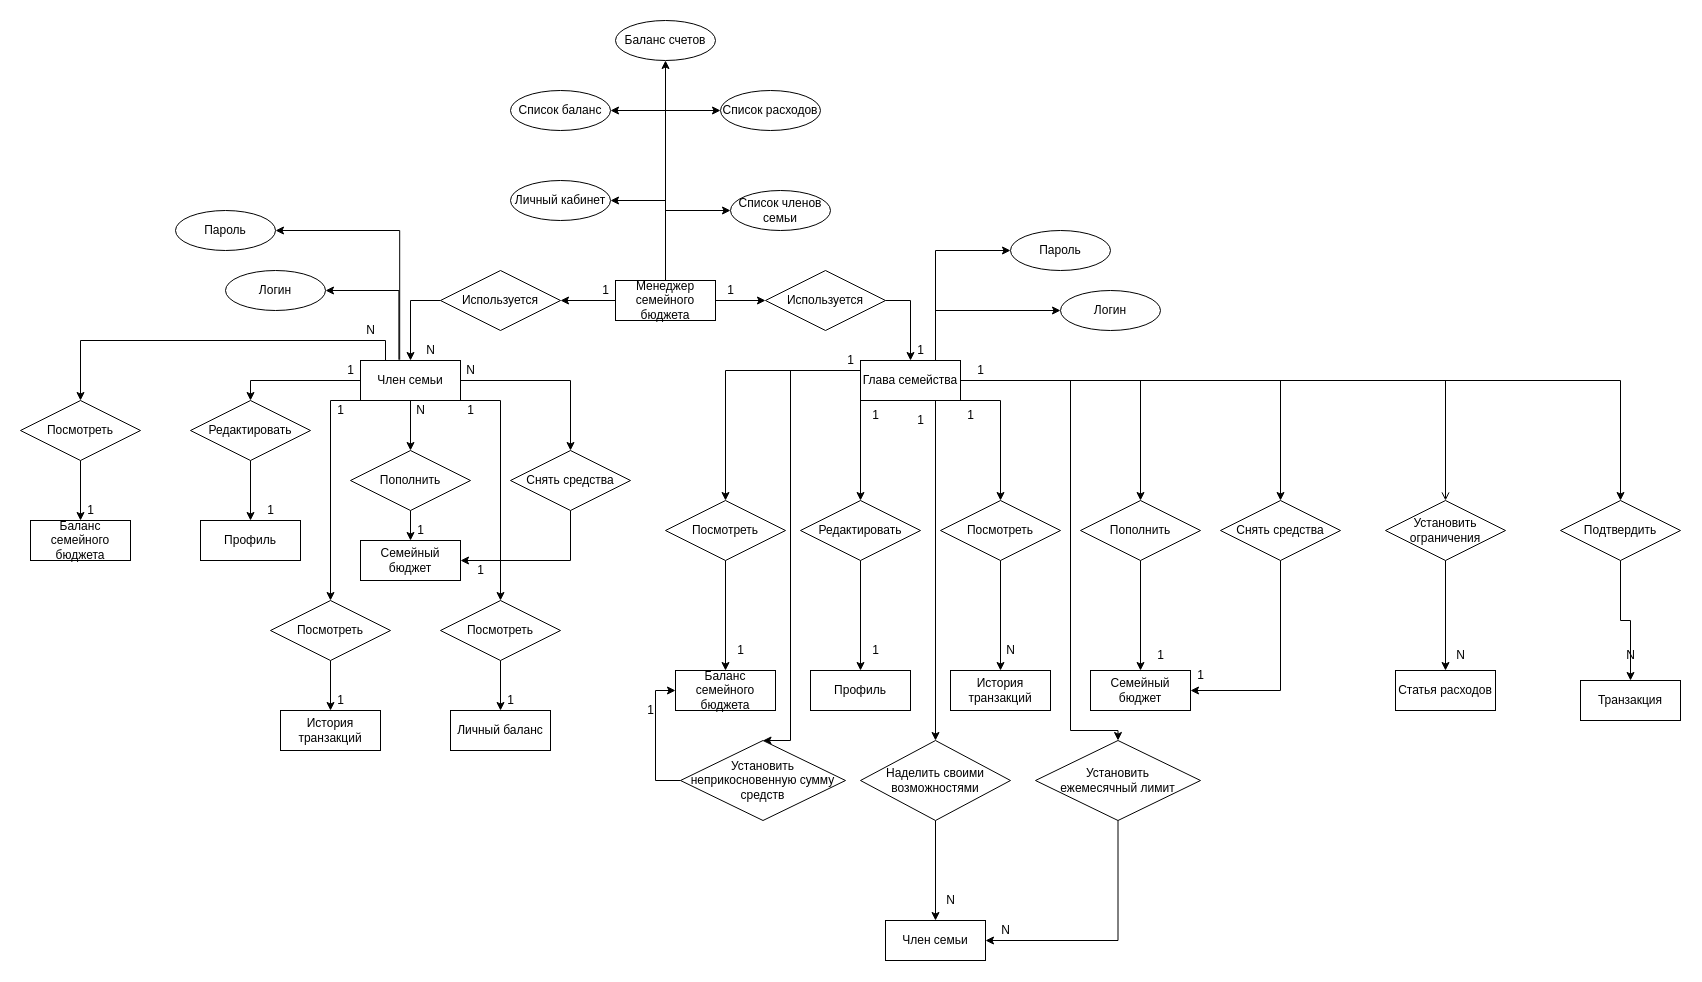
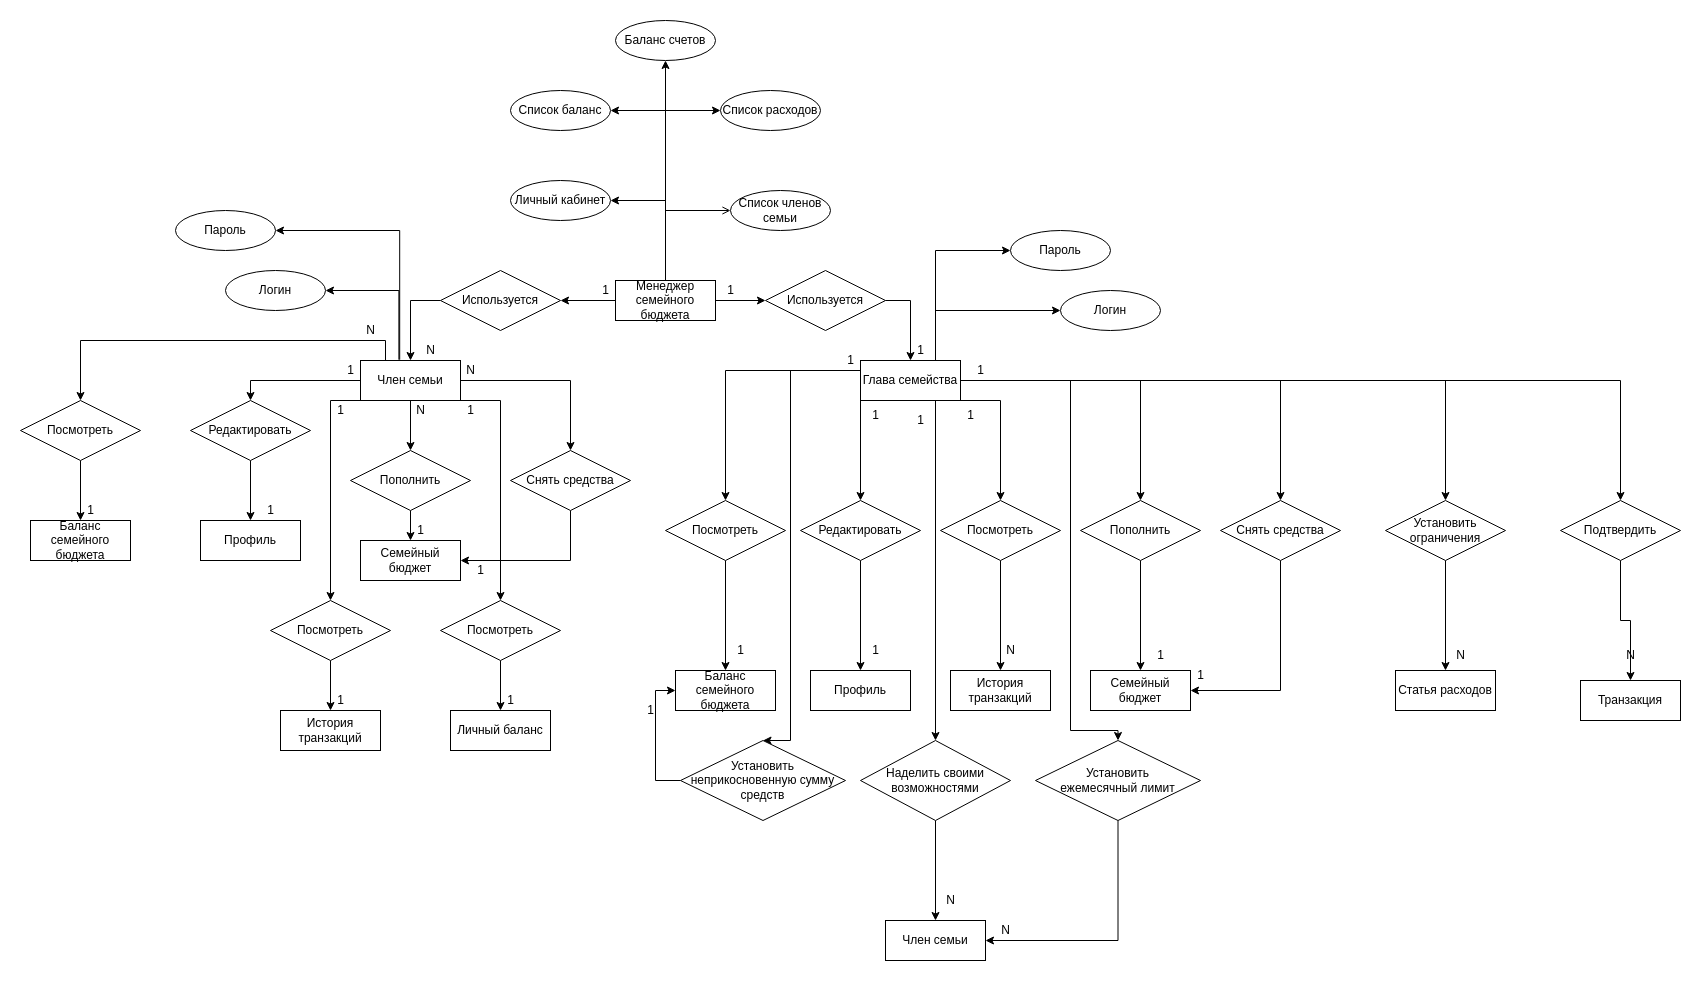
(722, 211) -> (724, 211)
(1446, 493) -> (1446, 492)
